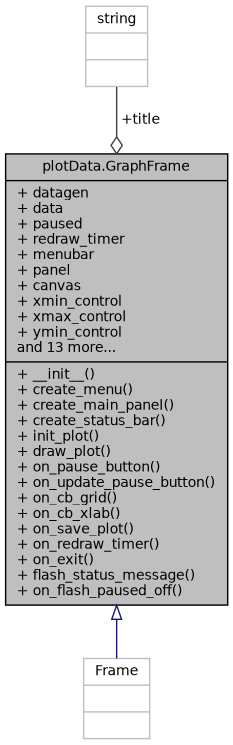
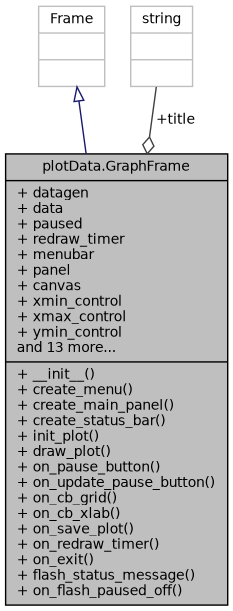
(117, 639) -> (83, 127)
